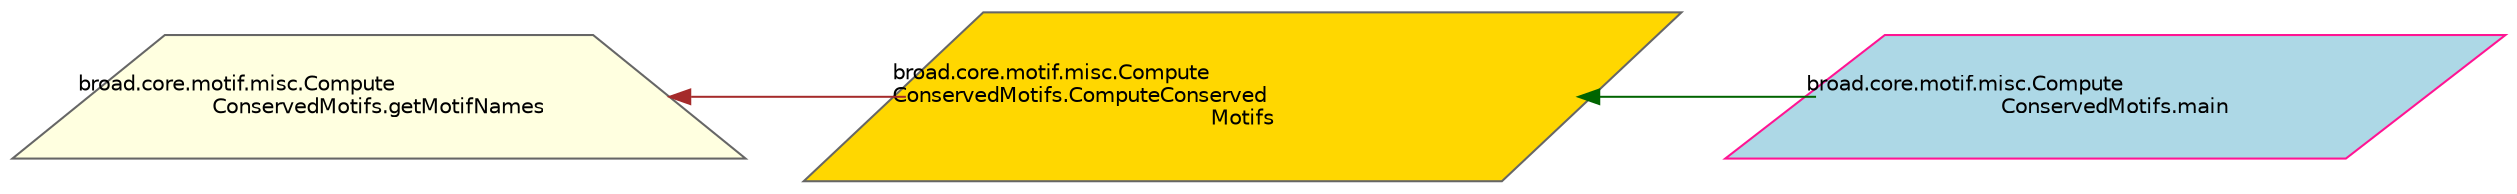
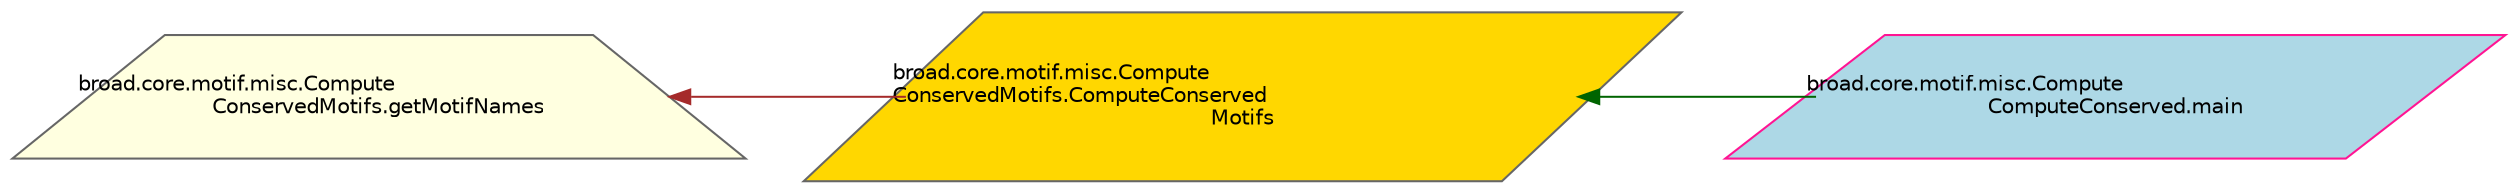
(2115, 97) -> (2115, 97)
